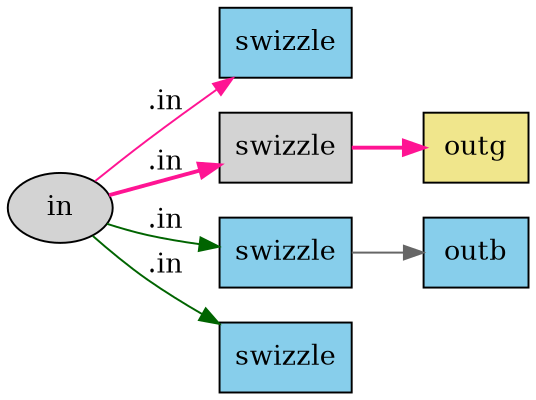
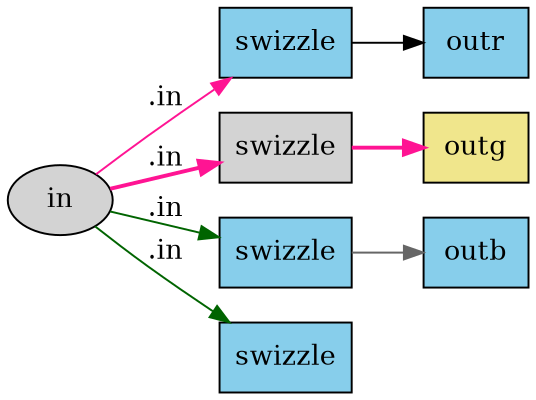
none -> (476, 43)
